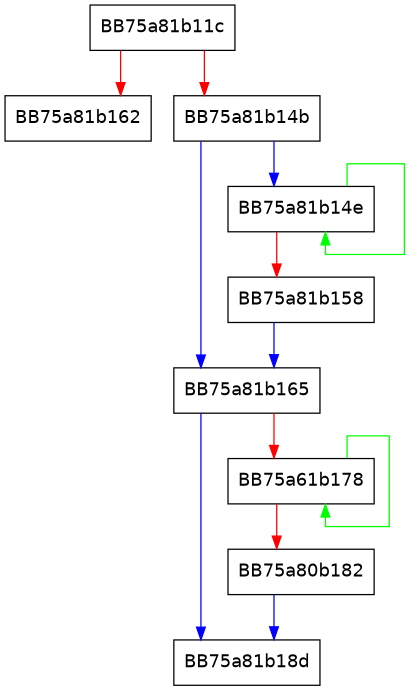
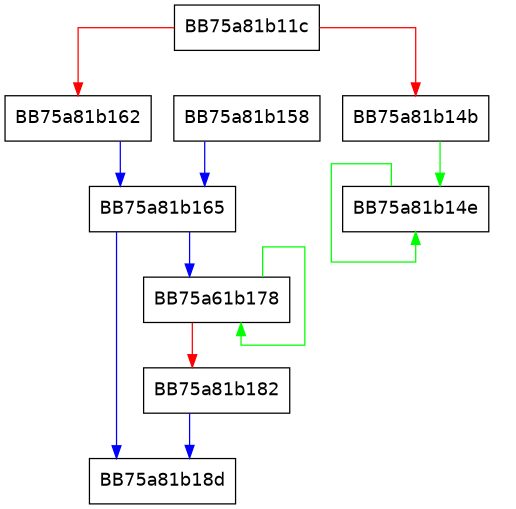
(274, 157) -> (440, 157)
(201, 248) -> (120, 157)
(277, 248) -> none
(274, 429) -> (190, 248)
(301, 572) -> (217, 391)
